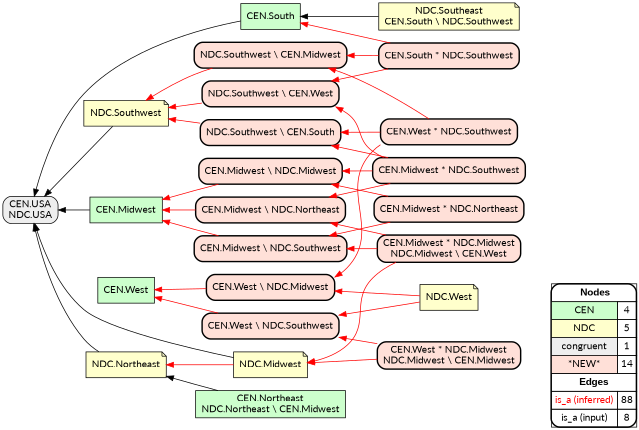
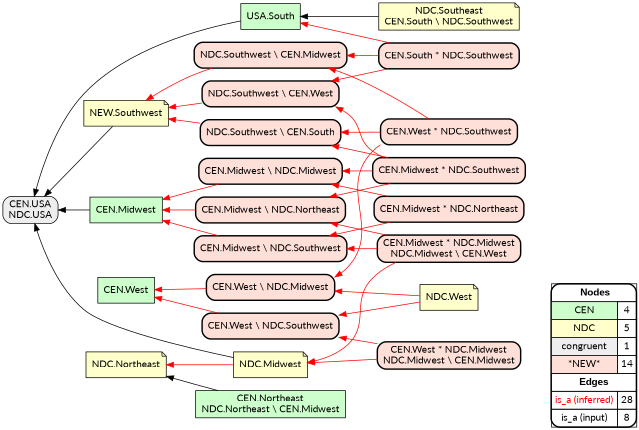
(271, 16) -> (271, 16)
(126, 113) -> (126, 113)
(58, 297) -> none
(627, 400) -> (627, 400)
